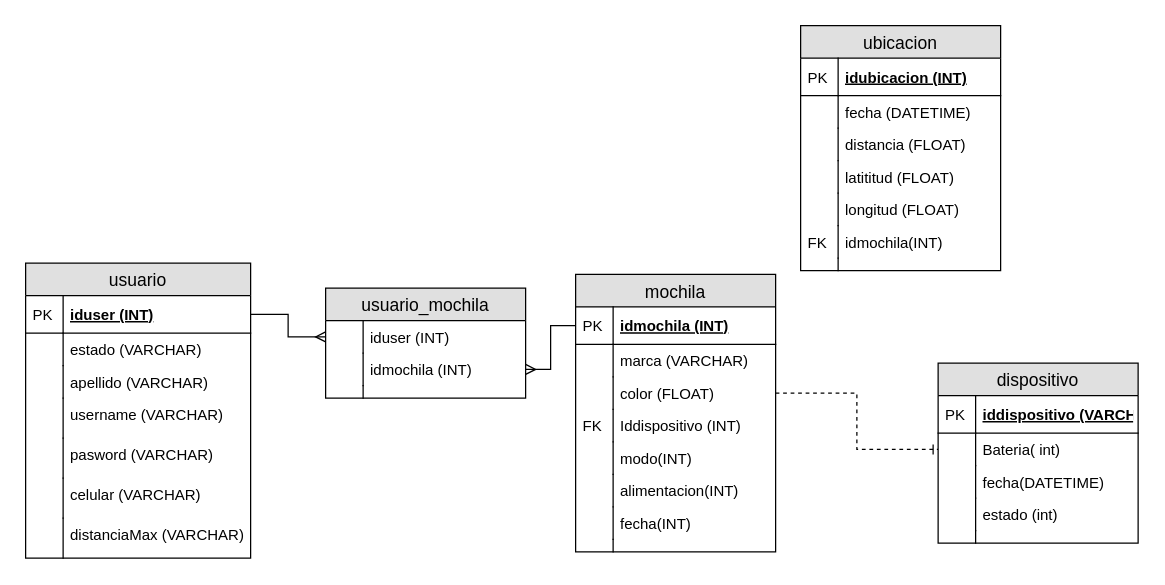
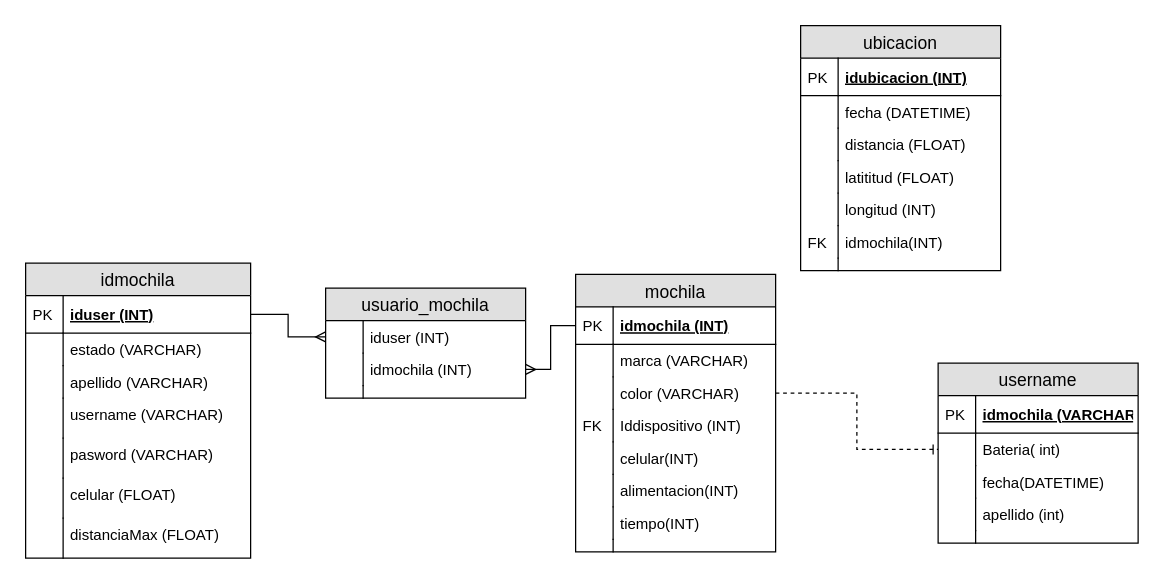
(906, 210) -> (898, 210)
(138, 280) -> (138, 280)
(1038, 380) -> (1038, 380)
(671, 394) -> (679, 394)
(1069, 415) -> (1055, 415)
(658, 459) -> (667, 459)
(136, 495) -> (127, 495)
(1029, 515) -> (1032, 515)
(662, 524) -> (664, 524)
(157, 535) -> (148, 535)
